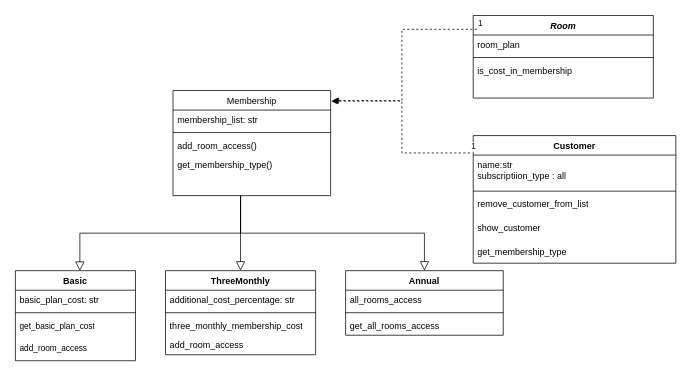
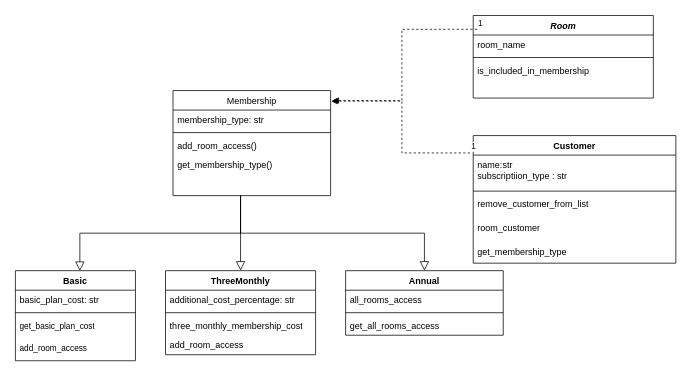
(499, 45) -> (500, 45)
(526, 71) -> (534, 71)
(222, 120) -> (224, 120)
(528, 171) -> (531, 171)
(510, 229) -> (510, 229)
